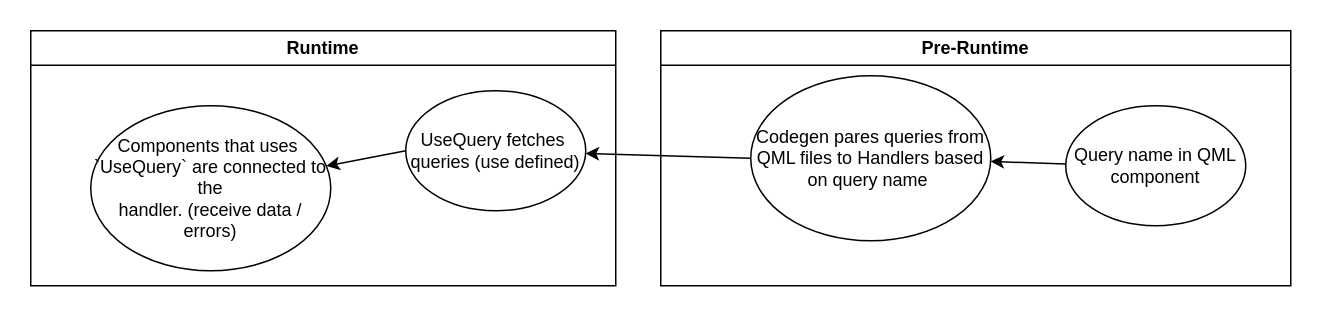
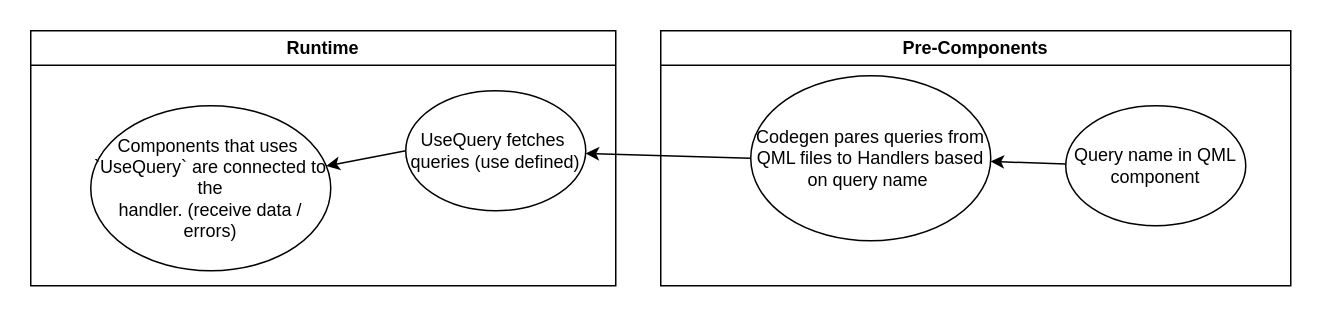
(976, 49) -> (976, 49)
